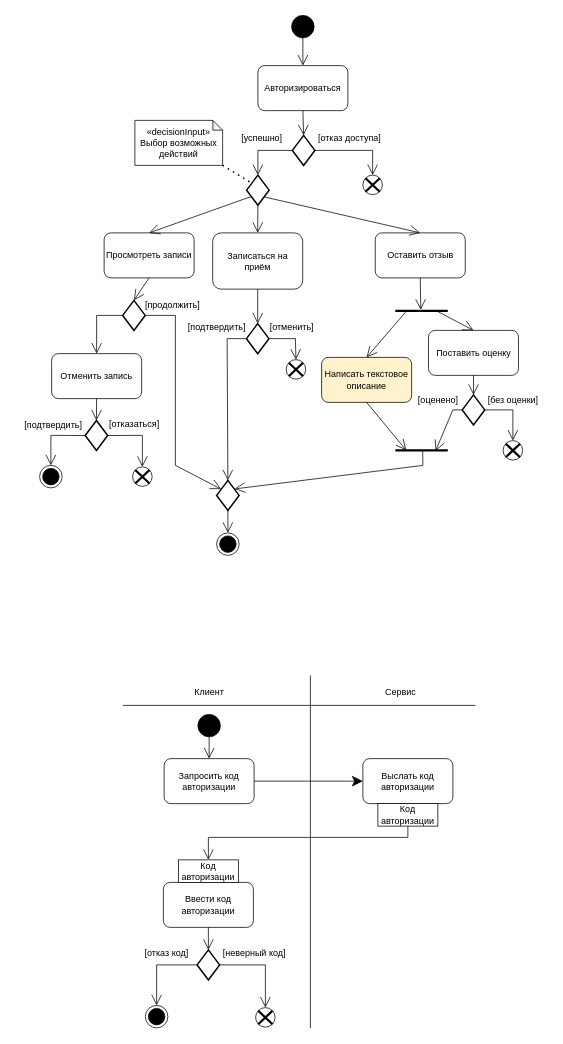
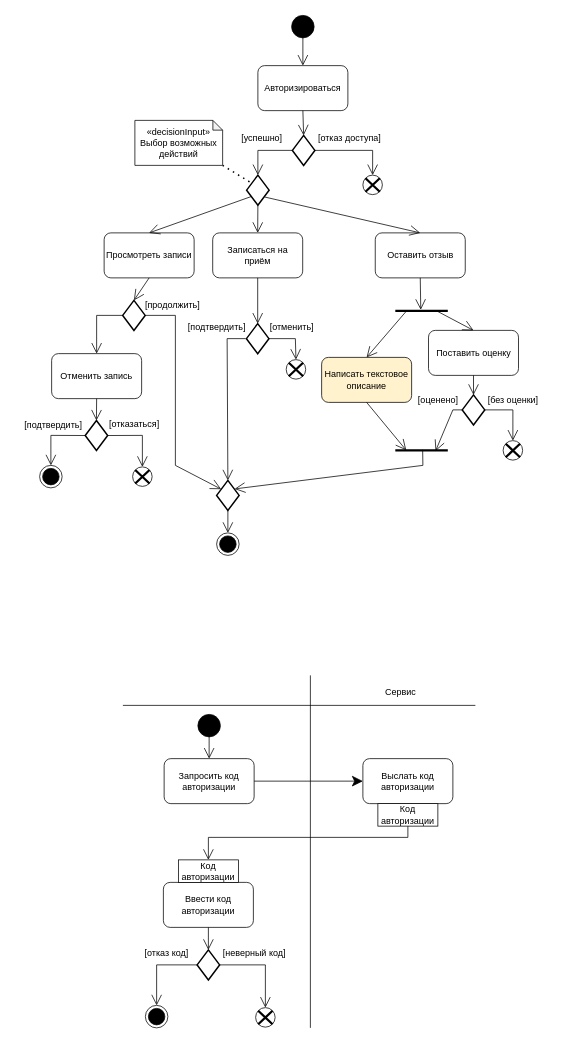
(257, 261) -> (257, 255)
(209, 693) -> none
